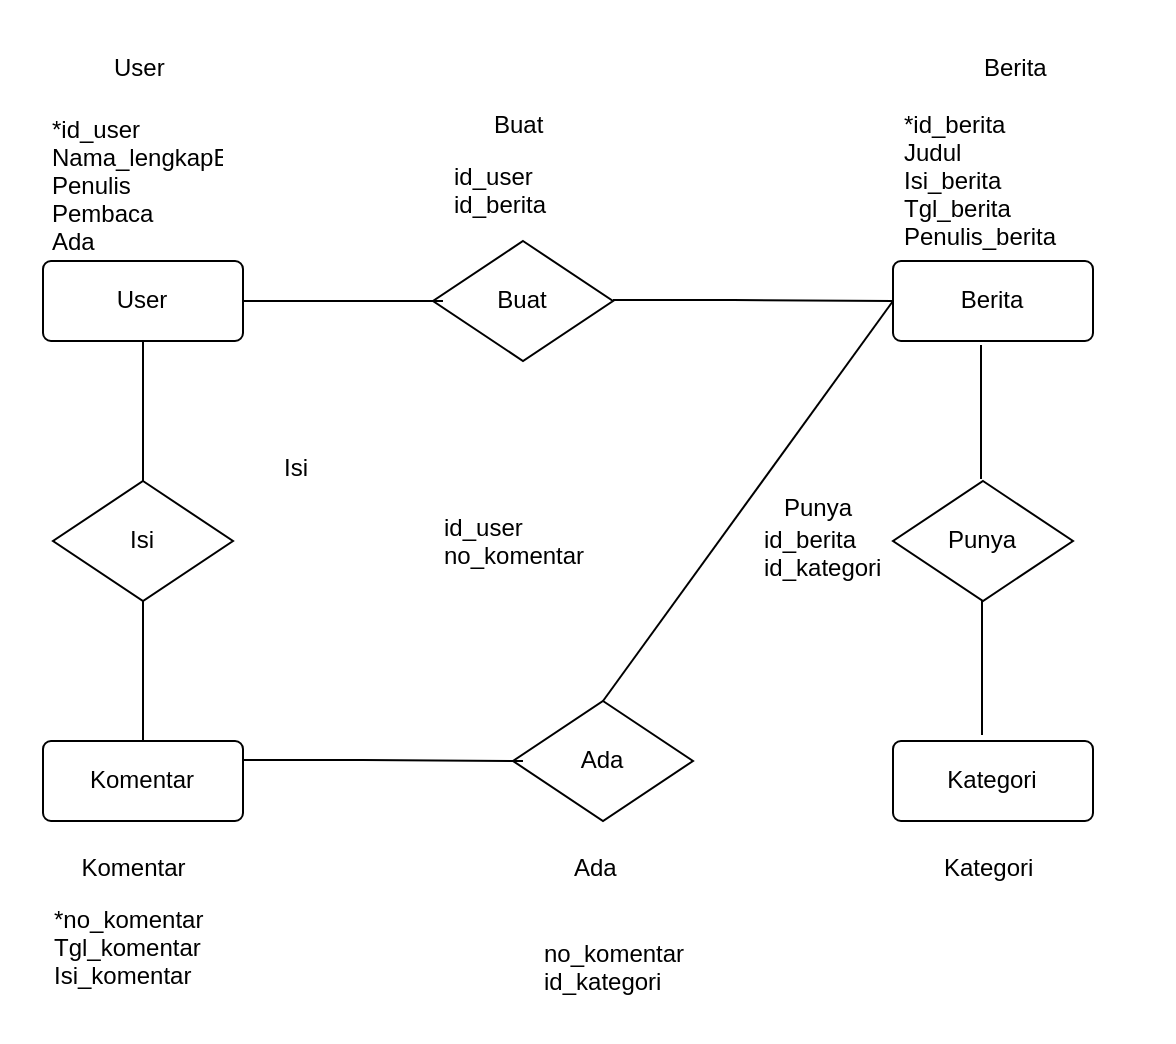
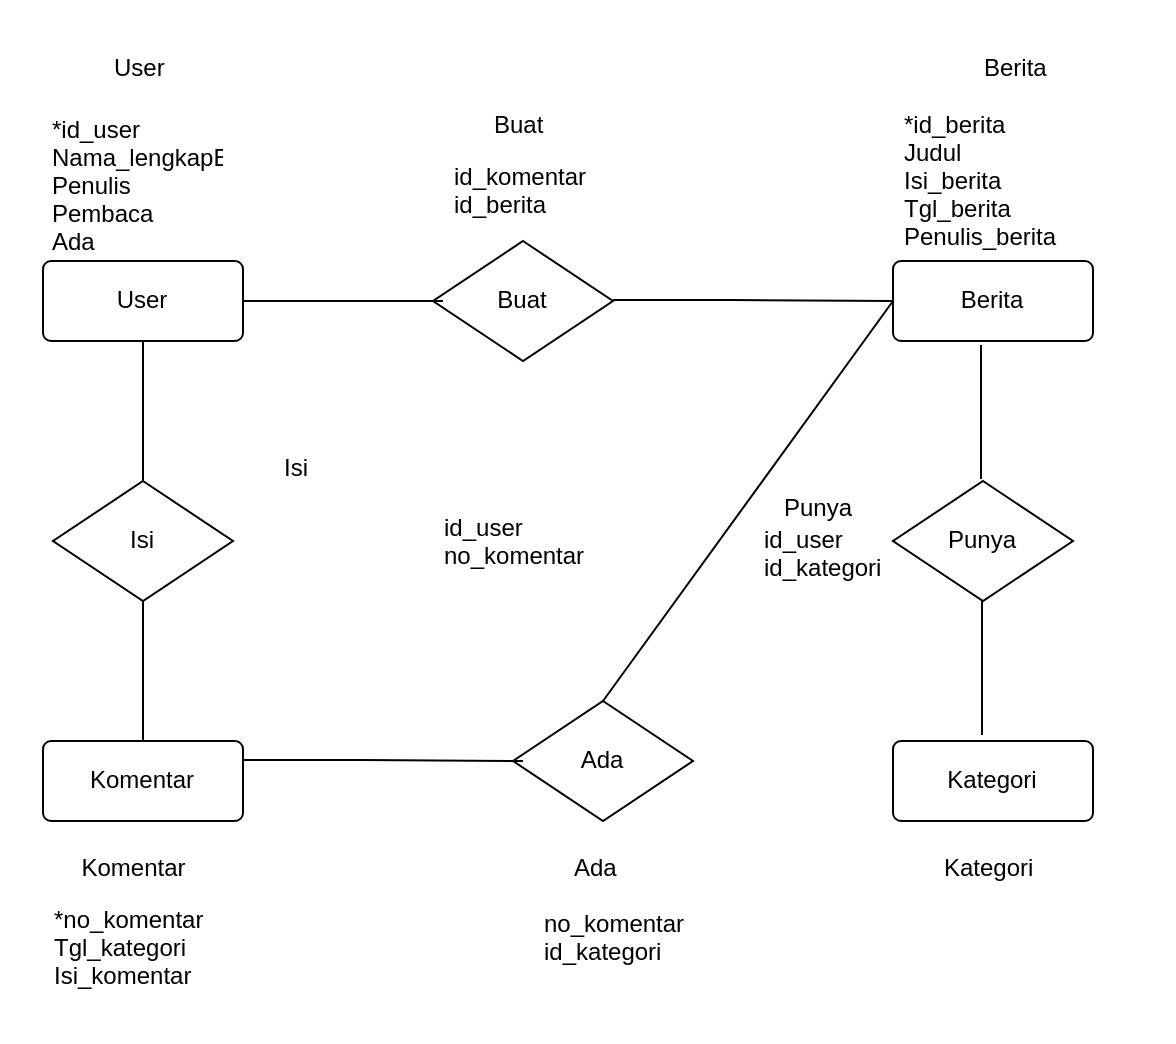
(498, 177) -> (525, 177)
(818, 540) -> (808, 540)
(135, 920) -> (135, 920)
(643, 977) -> (643, 947)
